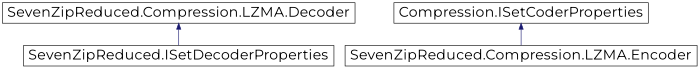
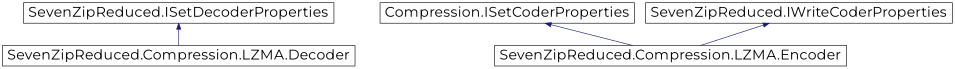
none -> (799, 13)
(179, 37) -> (179, 37)
